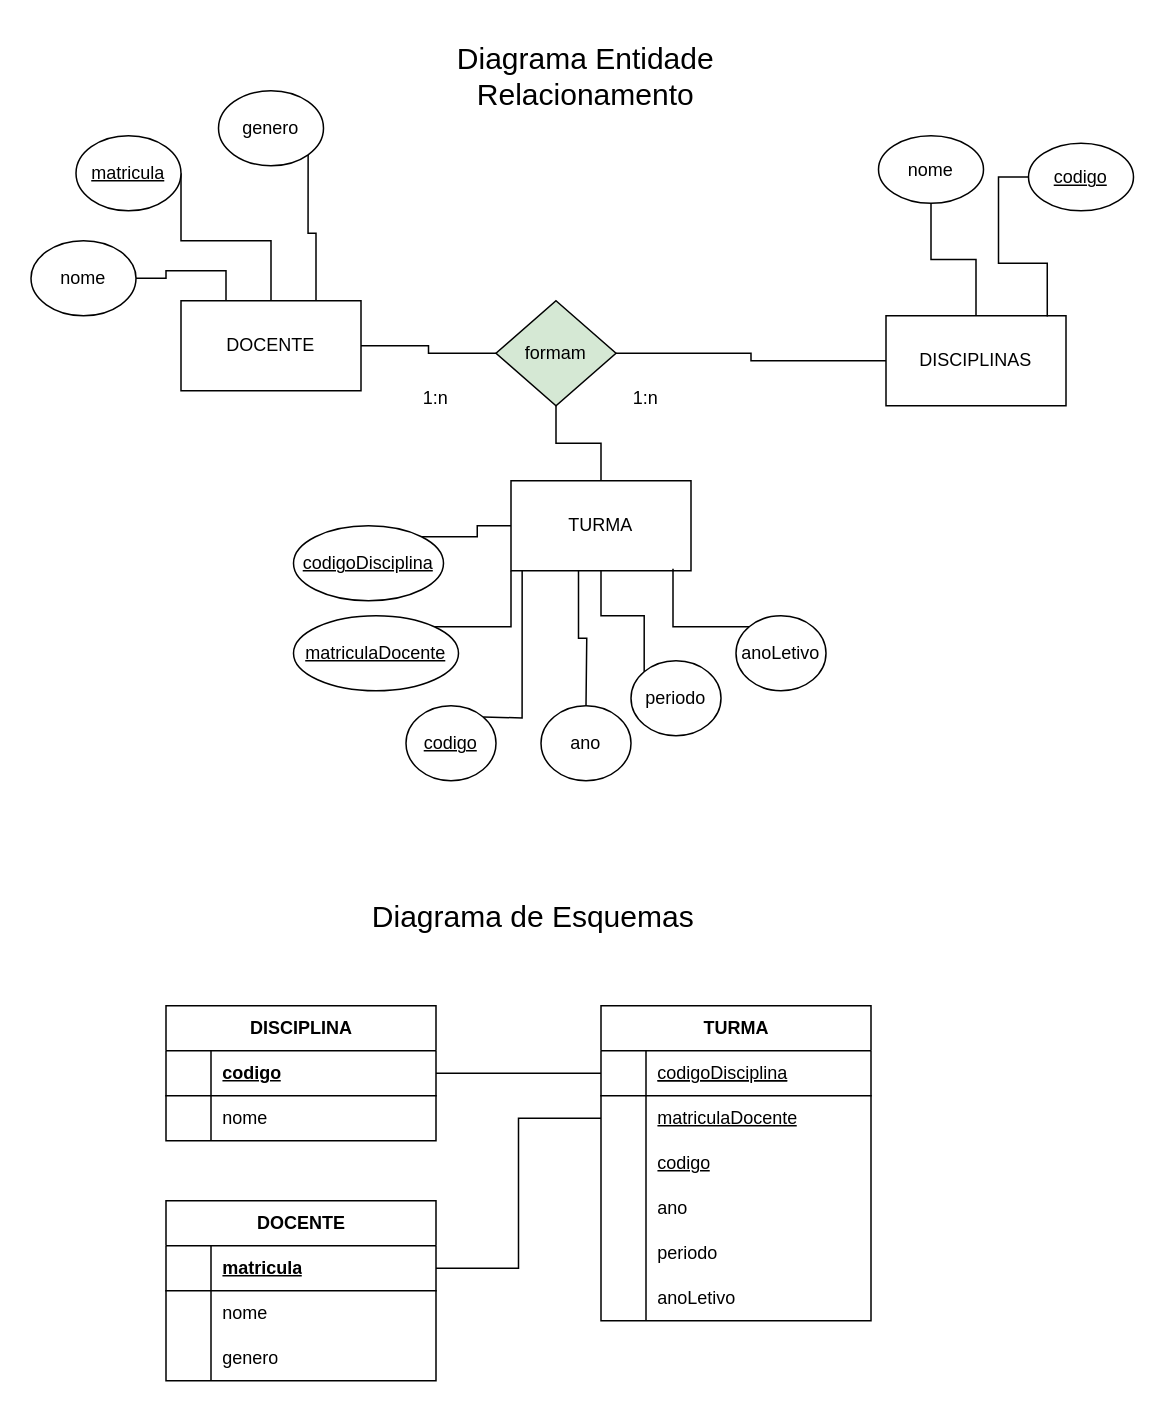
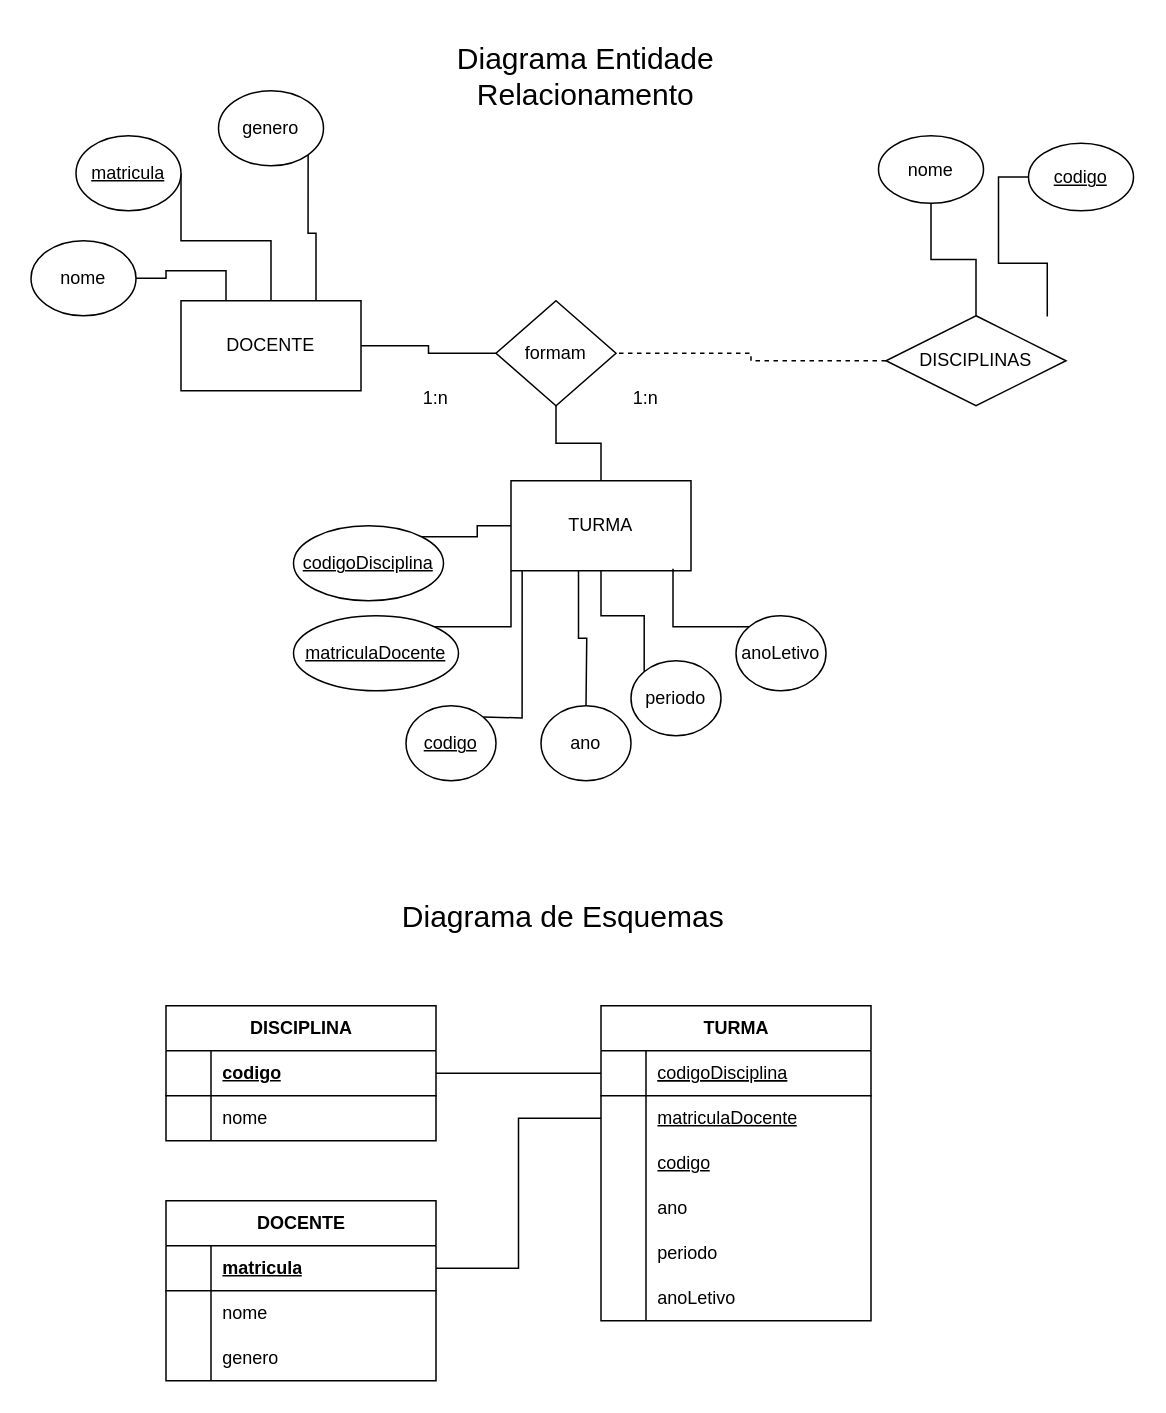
(556, 353) -> (556, 353)
(751, 358) -> (751, 358)
(976, 361) -> (976, 361)
(533, 916) -> (563, 916)
